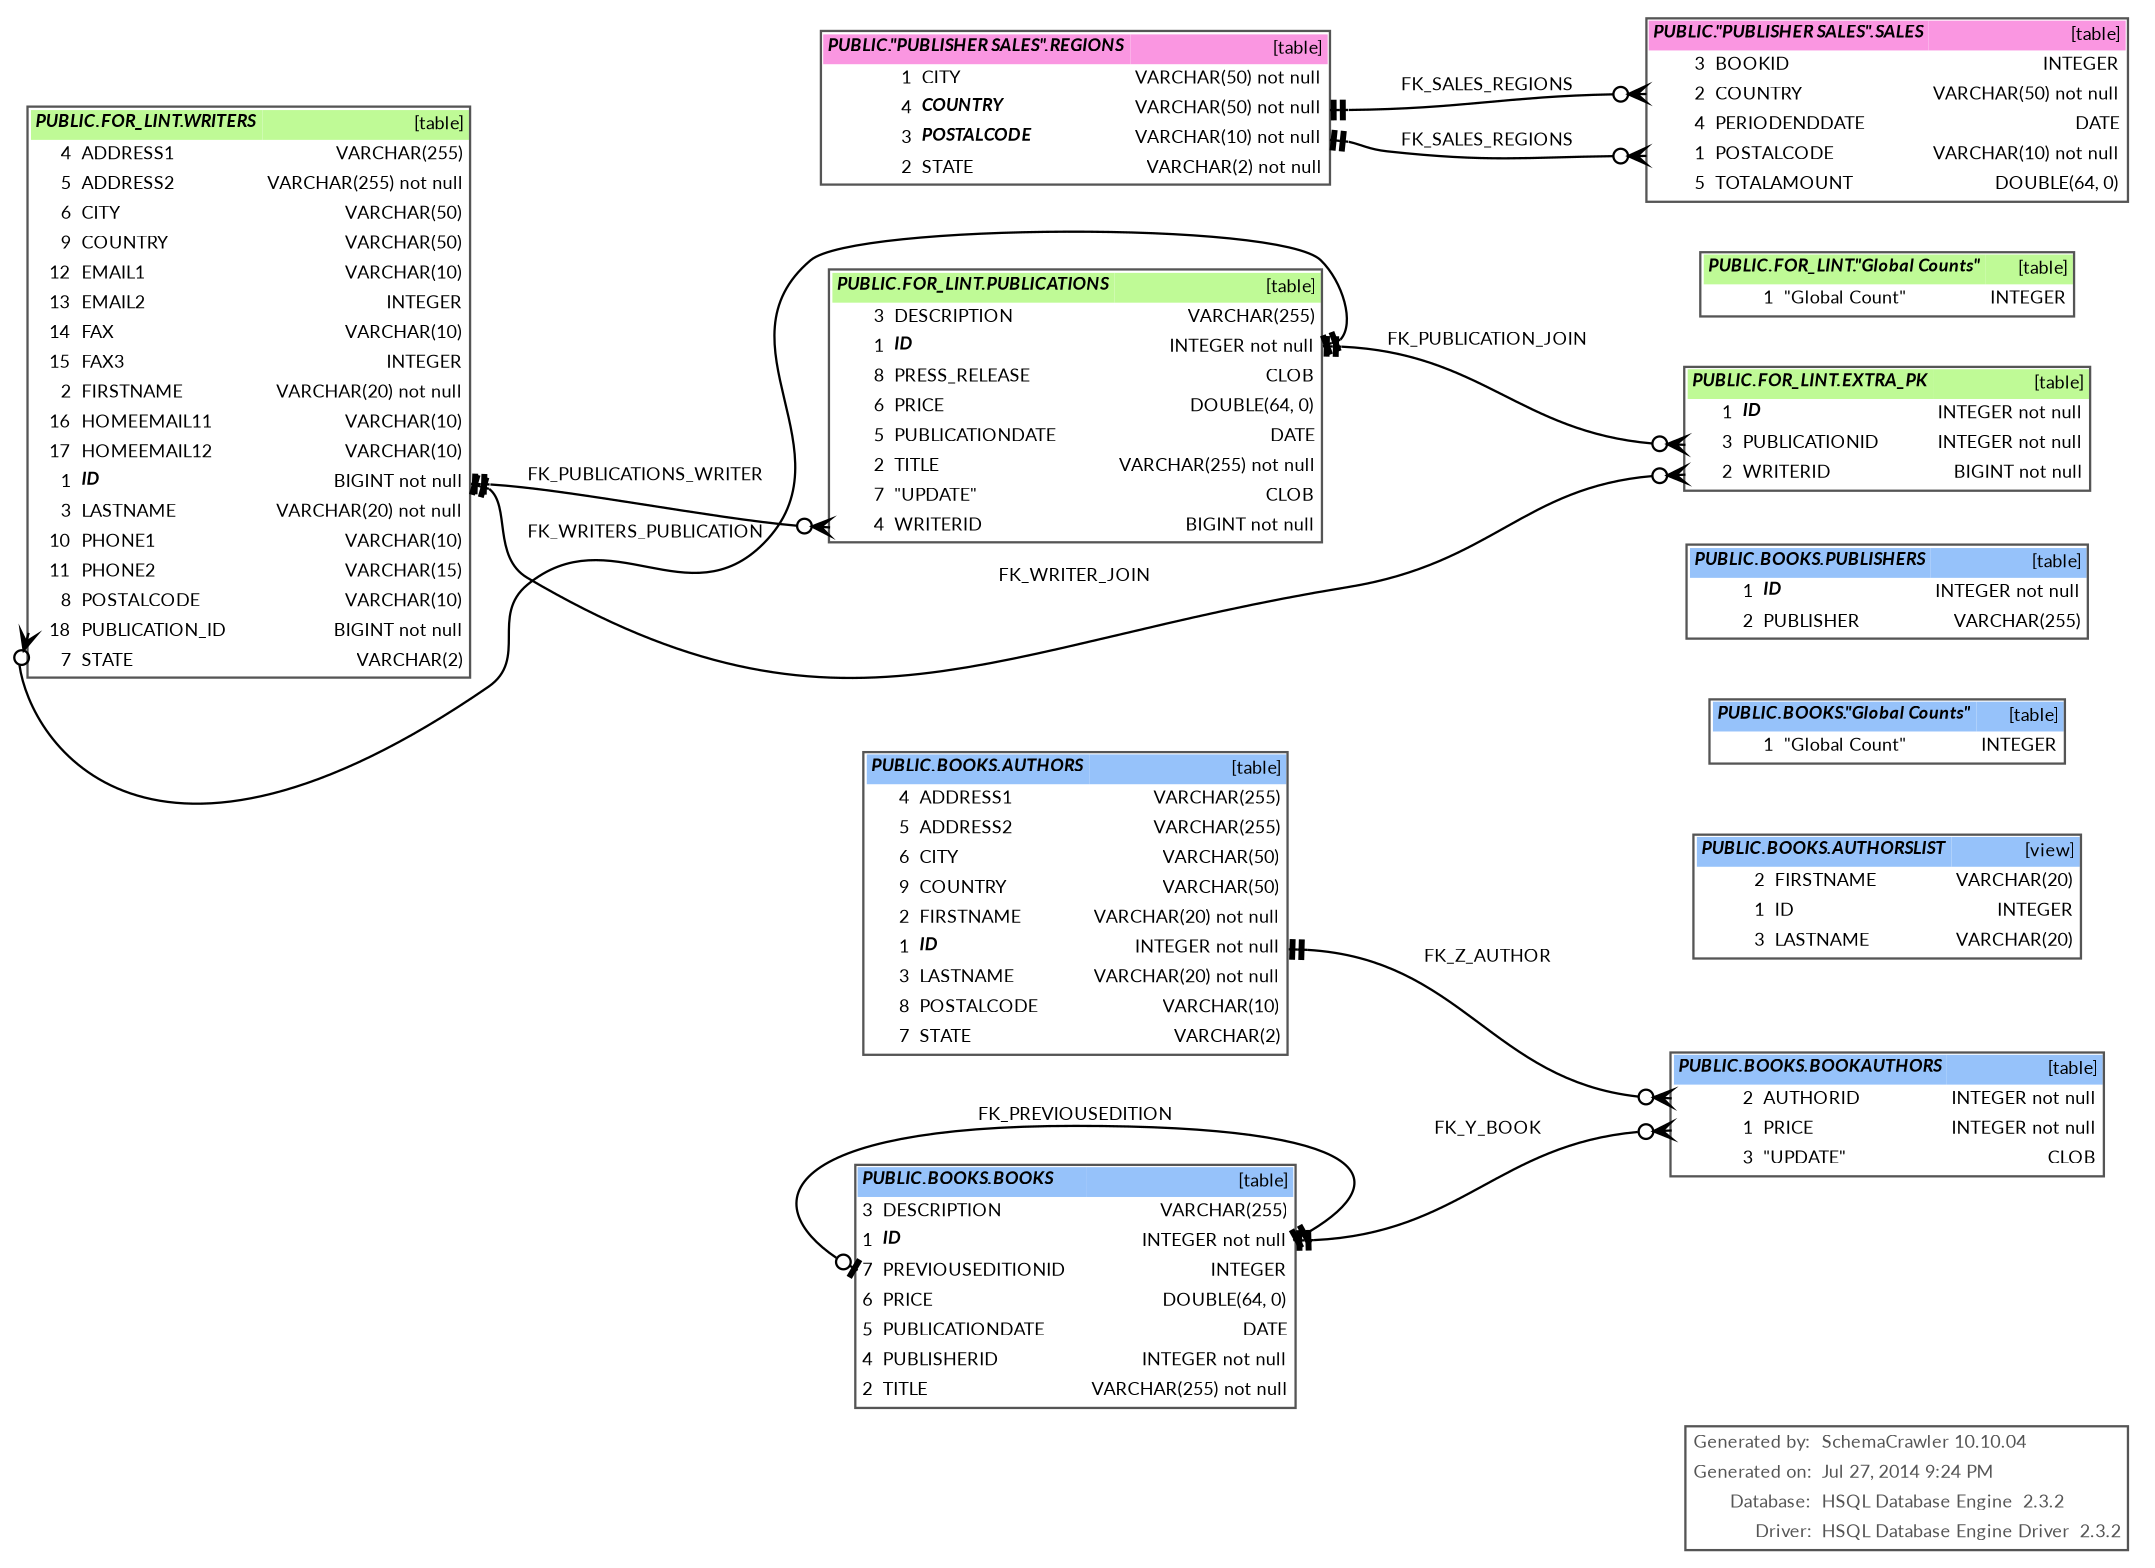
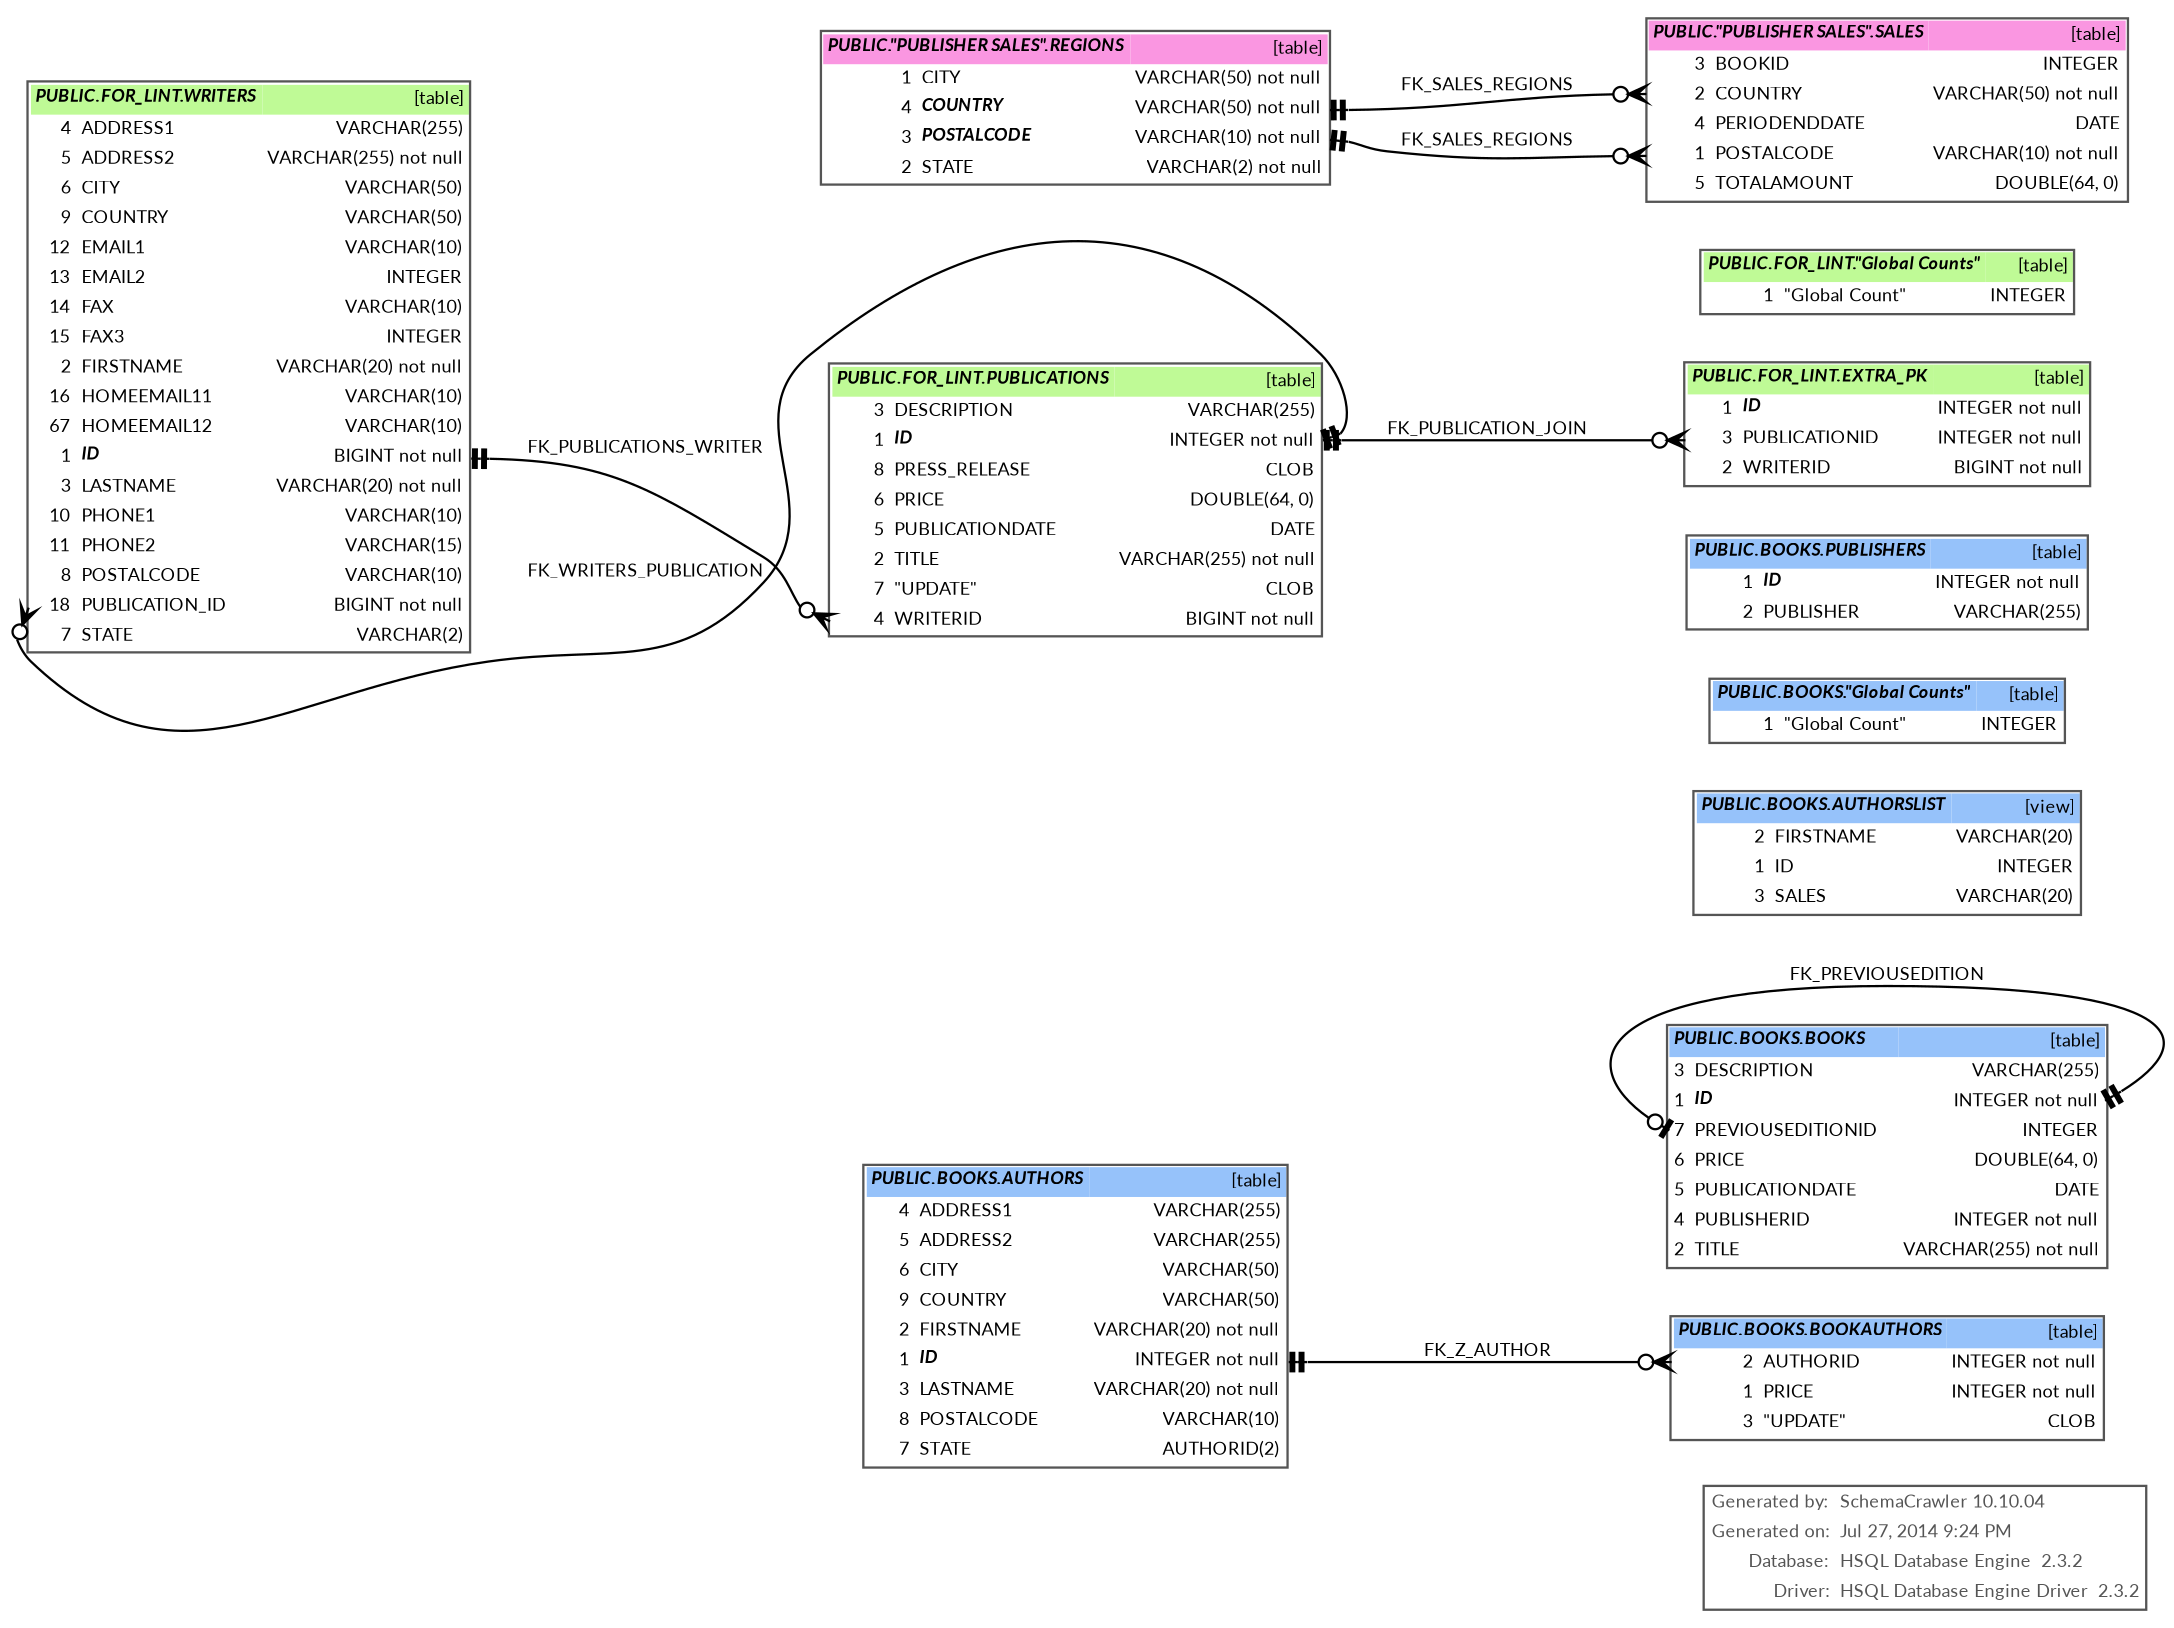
(61, 452) -> (61, 427)
(1044, 652) -> none
(1823, 940) -> (1801, 897)
(1228, 1036) -> (1222, 1449)
(1477, 1189) -> none
